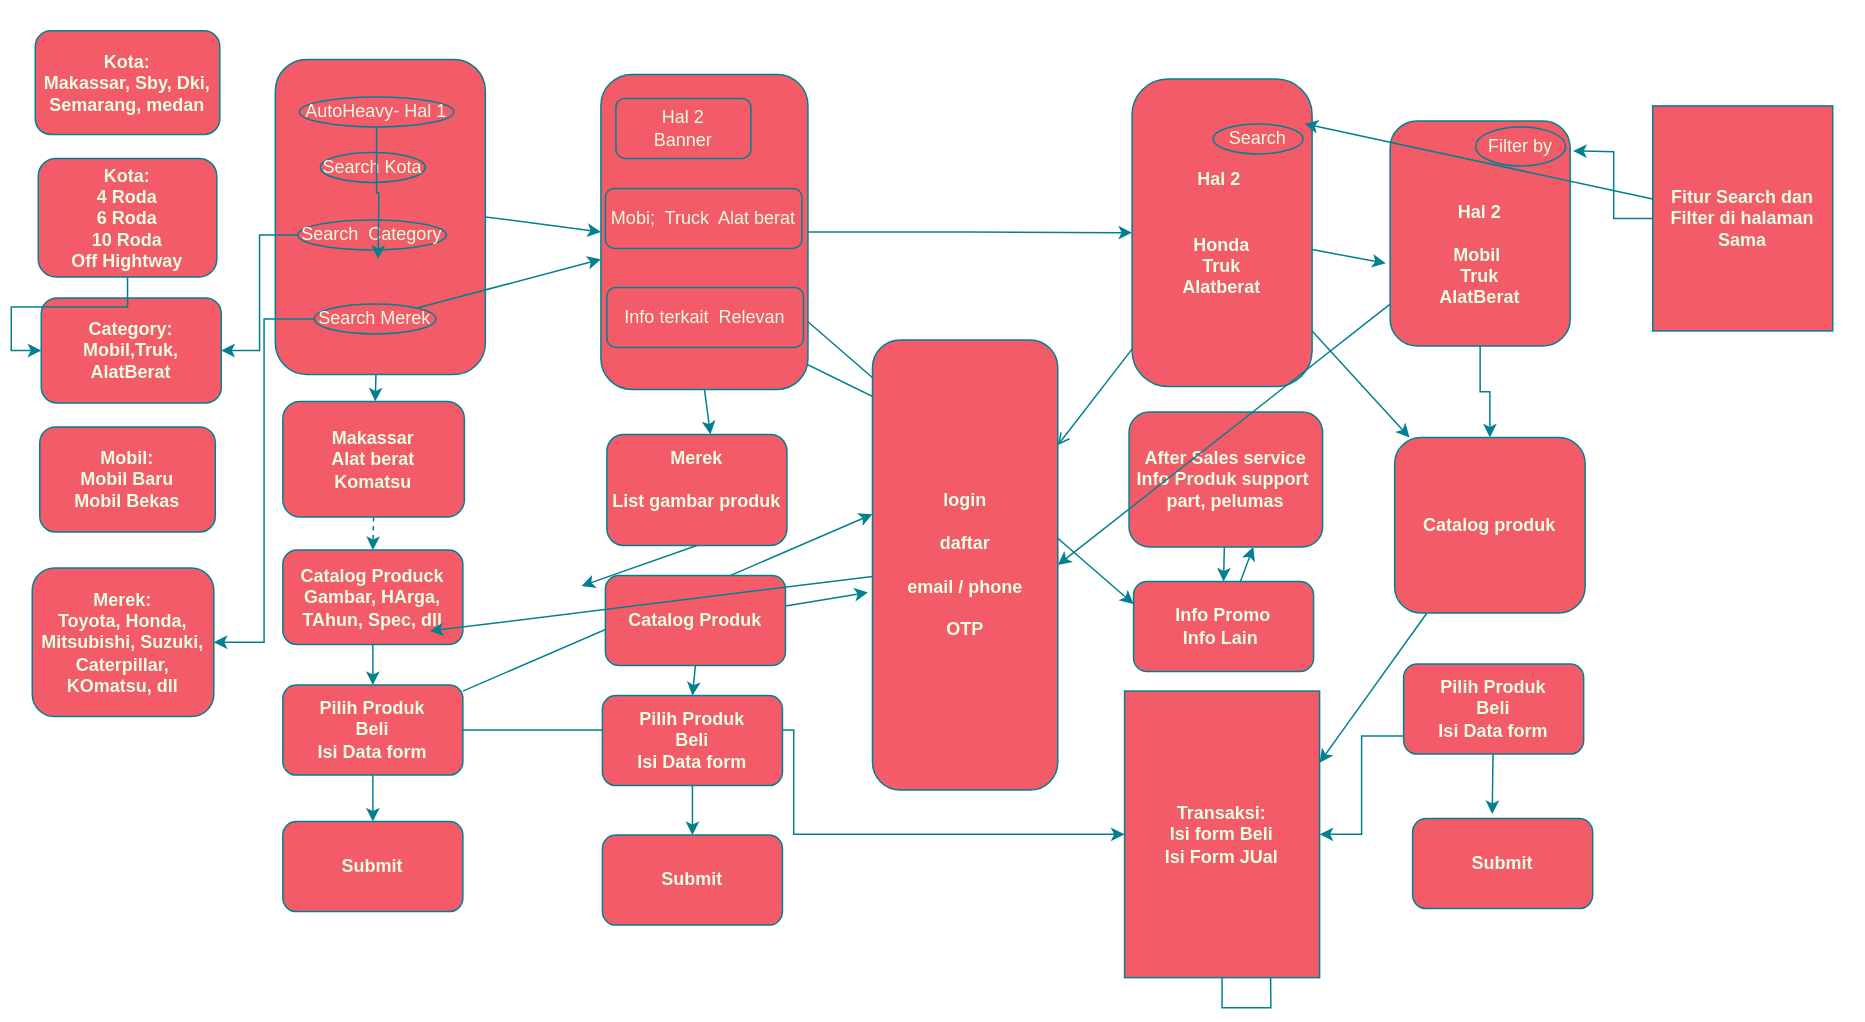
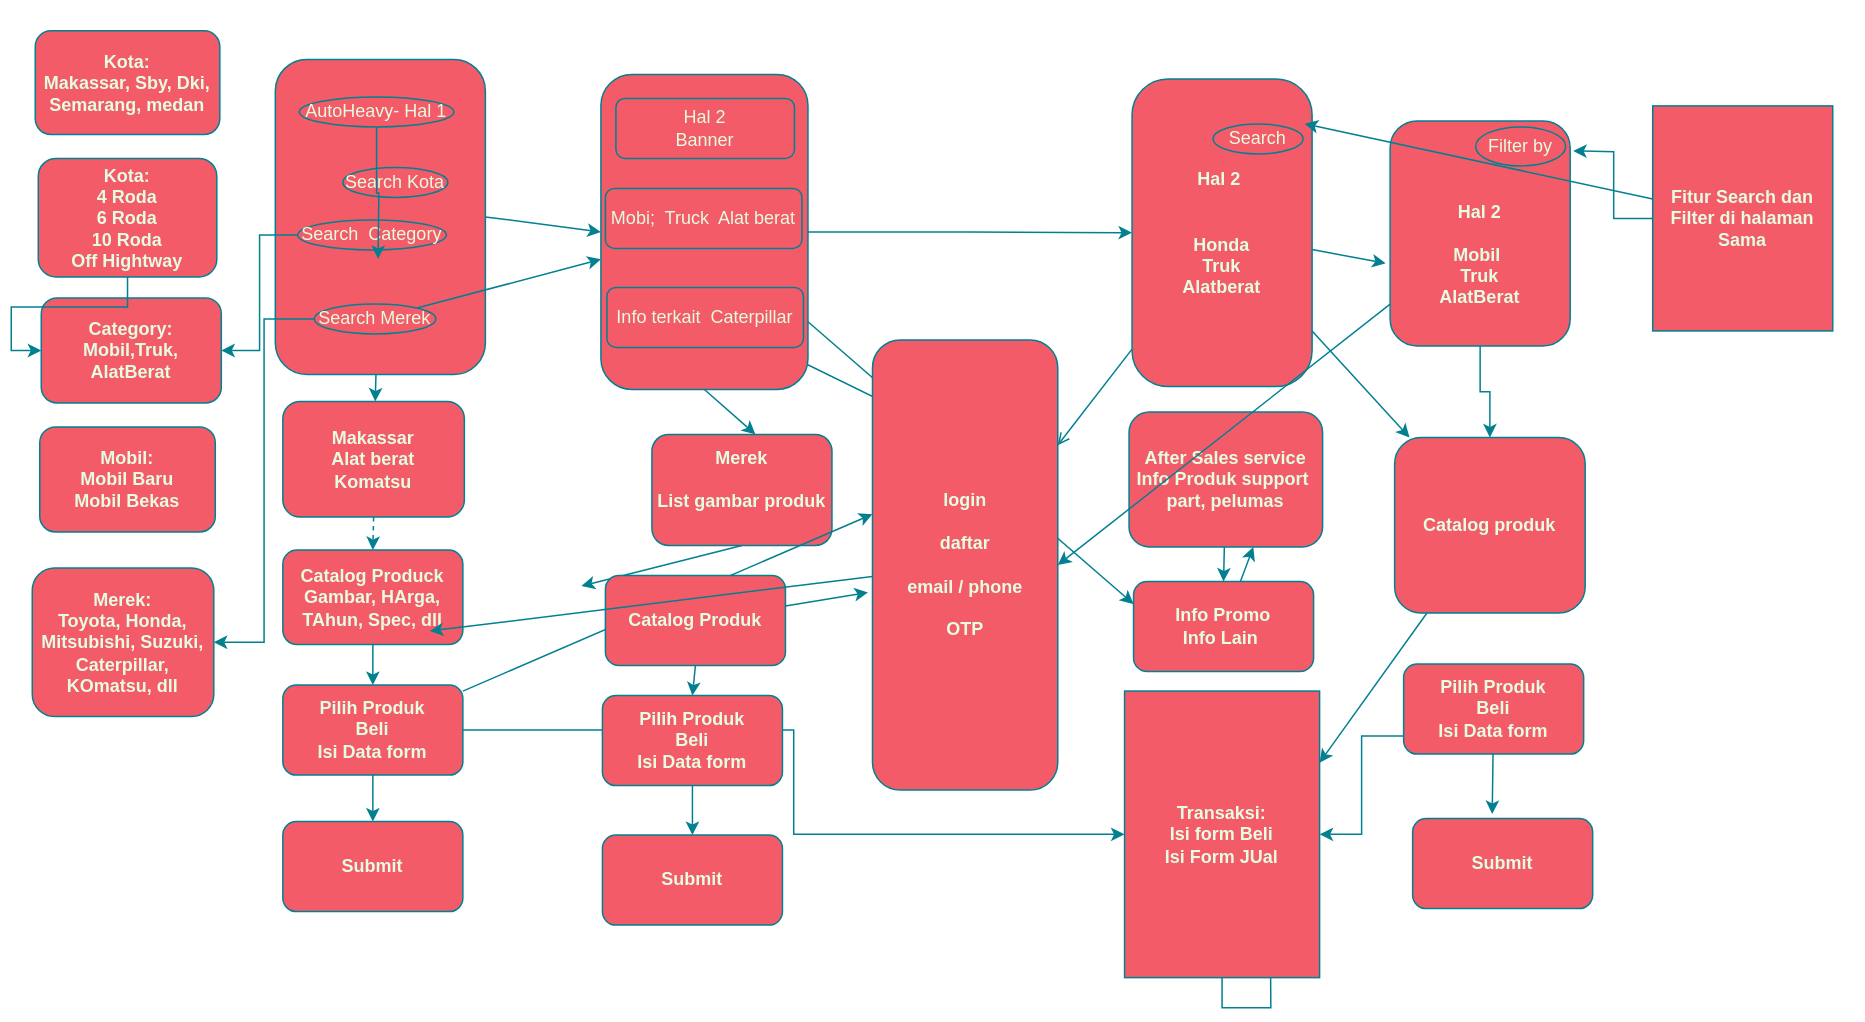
(683, 128) -> (705, 128)
(373, 167) -> (395, 182)
(705, 317) -> (705, 317)
(697, 490) -> (742, 490)
